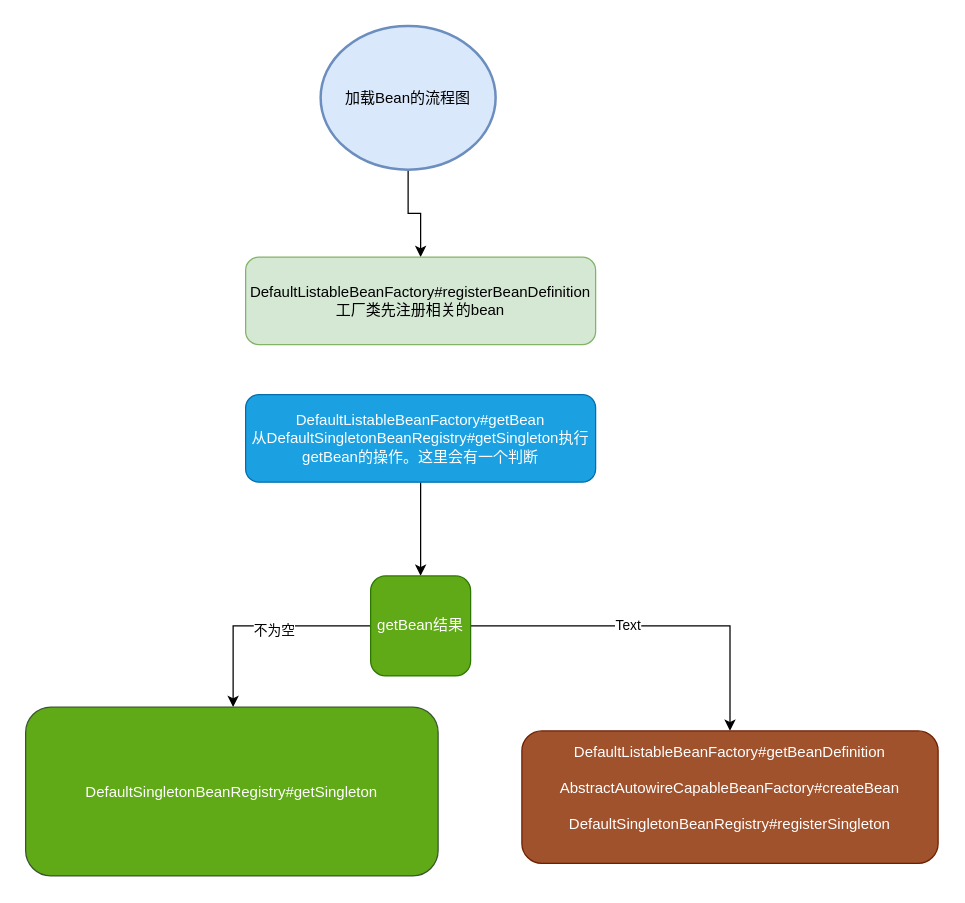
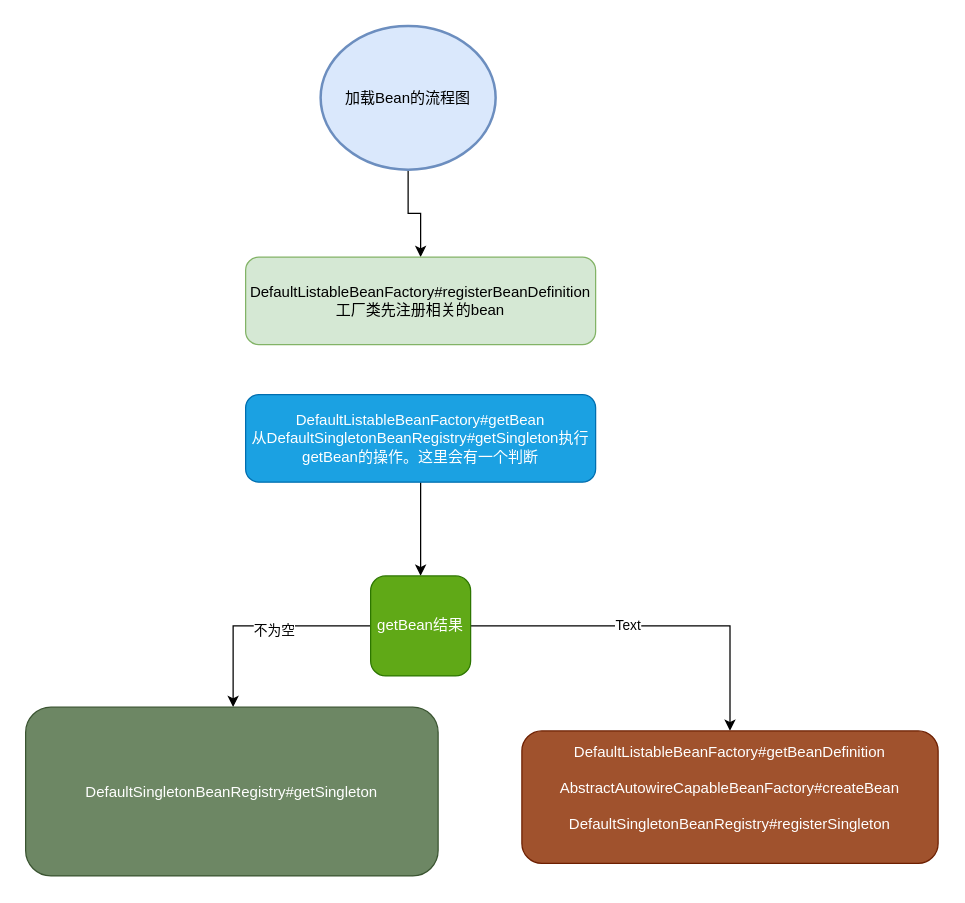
(232, 791) -> (232, 791)
